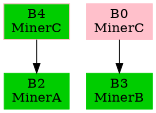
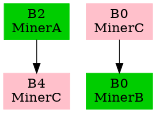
(37, 22) -> (37, 91)
(37, 52) -> (37, 52)
(119, 91) -> (119, 91)
